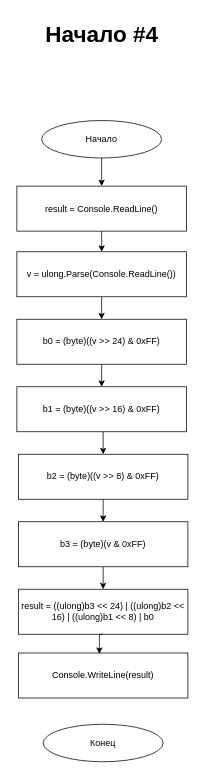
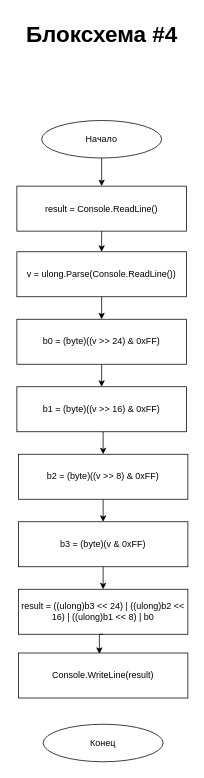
(102, 34) -> (102, 34)
